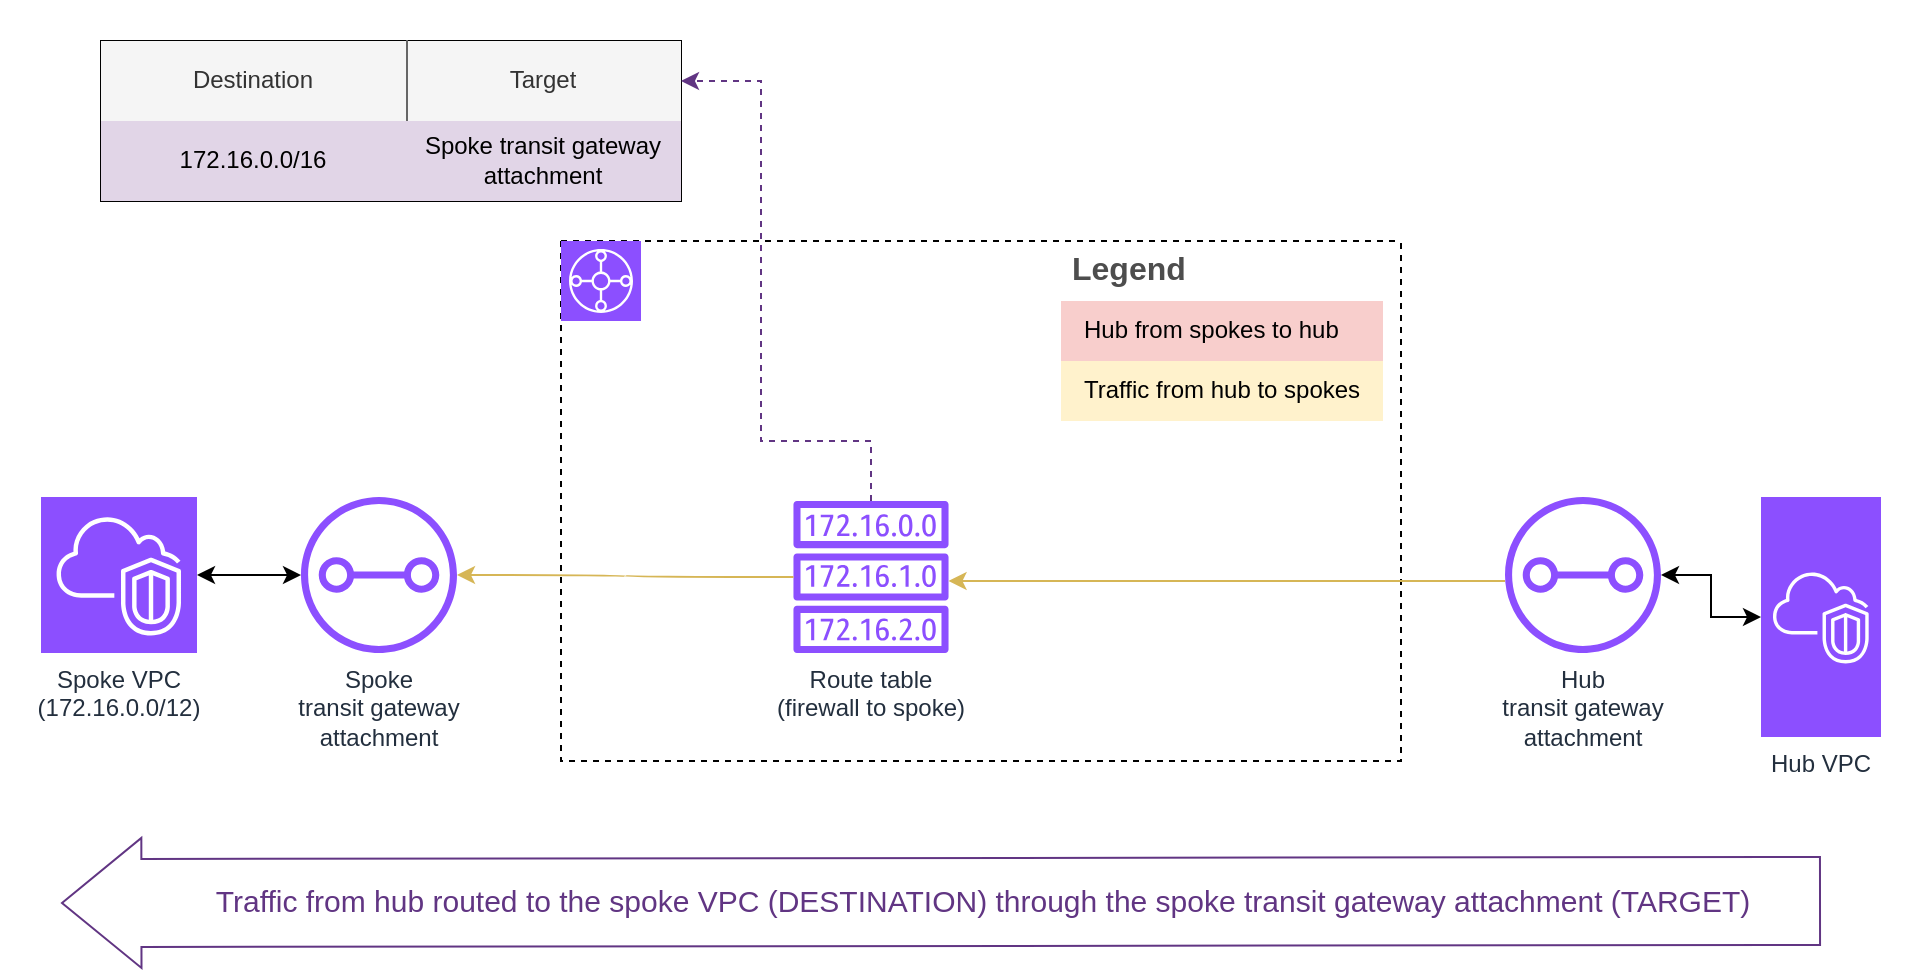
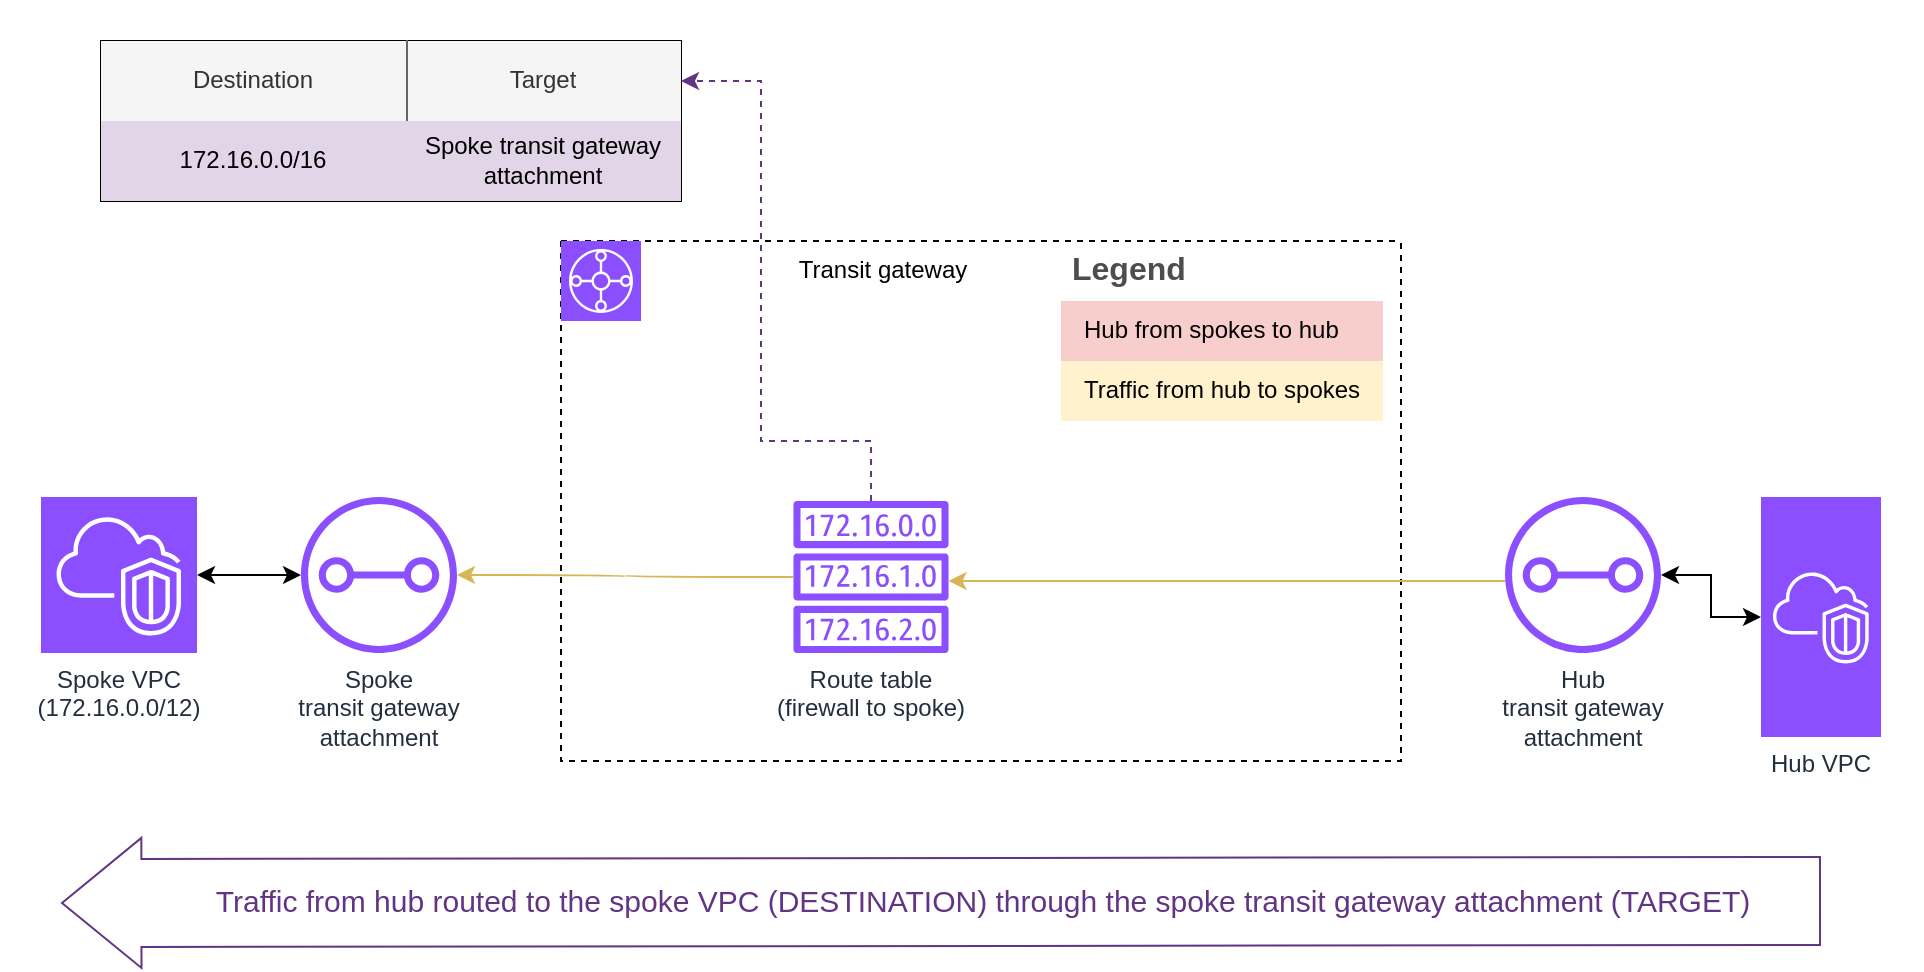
none -> (883, 271)
